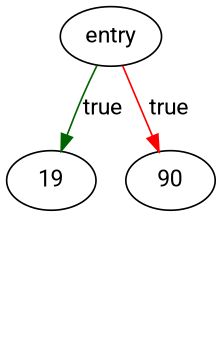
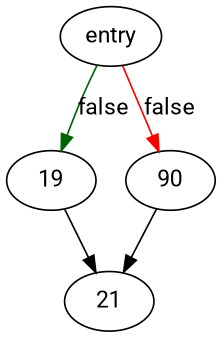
(103, 108) -> (103, 108)
(170, 108) -> (170, 108)
none -> (109, 301)
